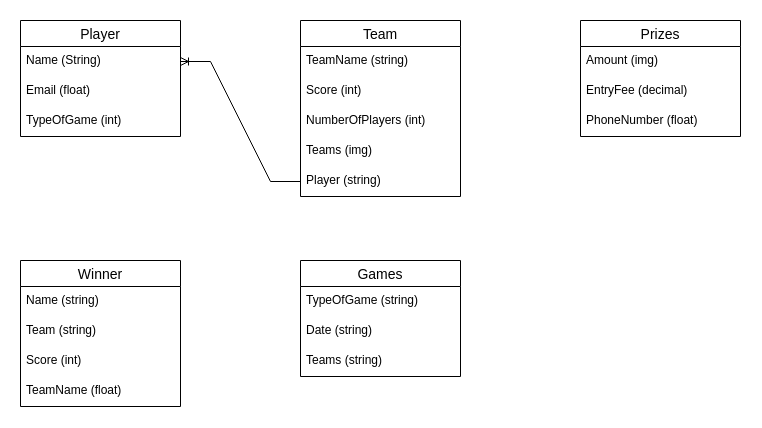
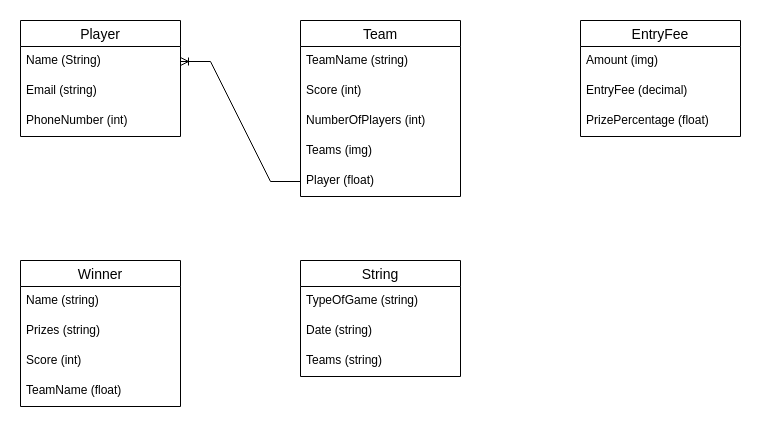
(660, 34) -> (660, 34)
(63, 90) -> (67, 90)
(77, 120) -> (80, 120)
(647, 120) -> (659, 120)
(352, 180) -> (348, 180)
(380, 274) -> (380, 274)
(67, 330) -> (72, 330)
